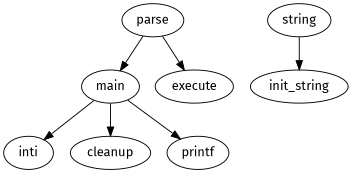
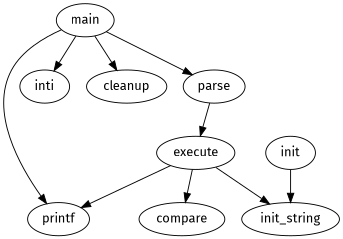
(299, 20) -> (291, 153)
(134, 50) -> (145, 51)
none -> (239, 183)
none -> (130, 185)
none -> (182, 219)
